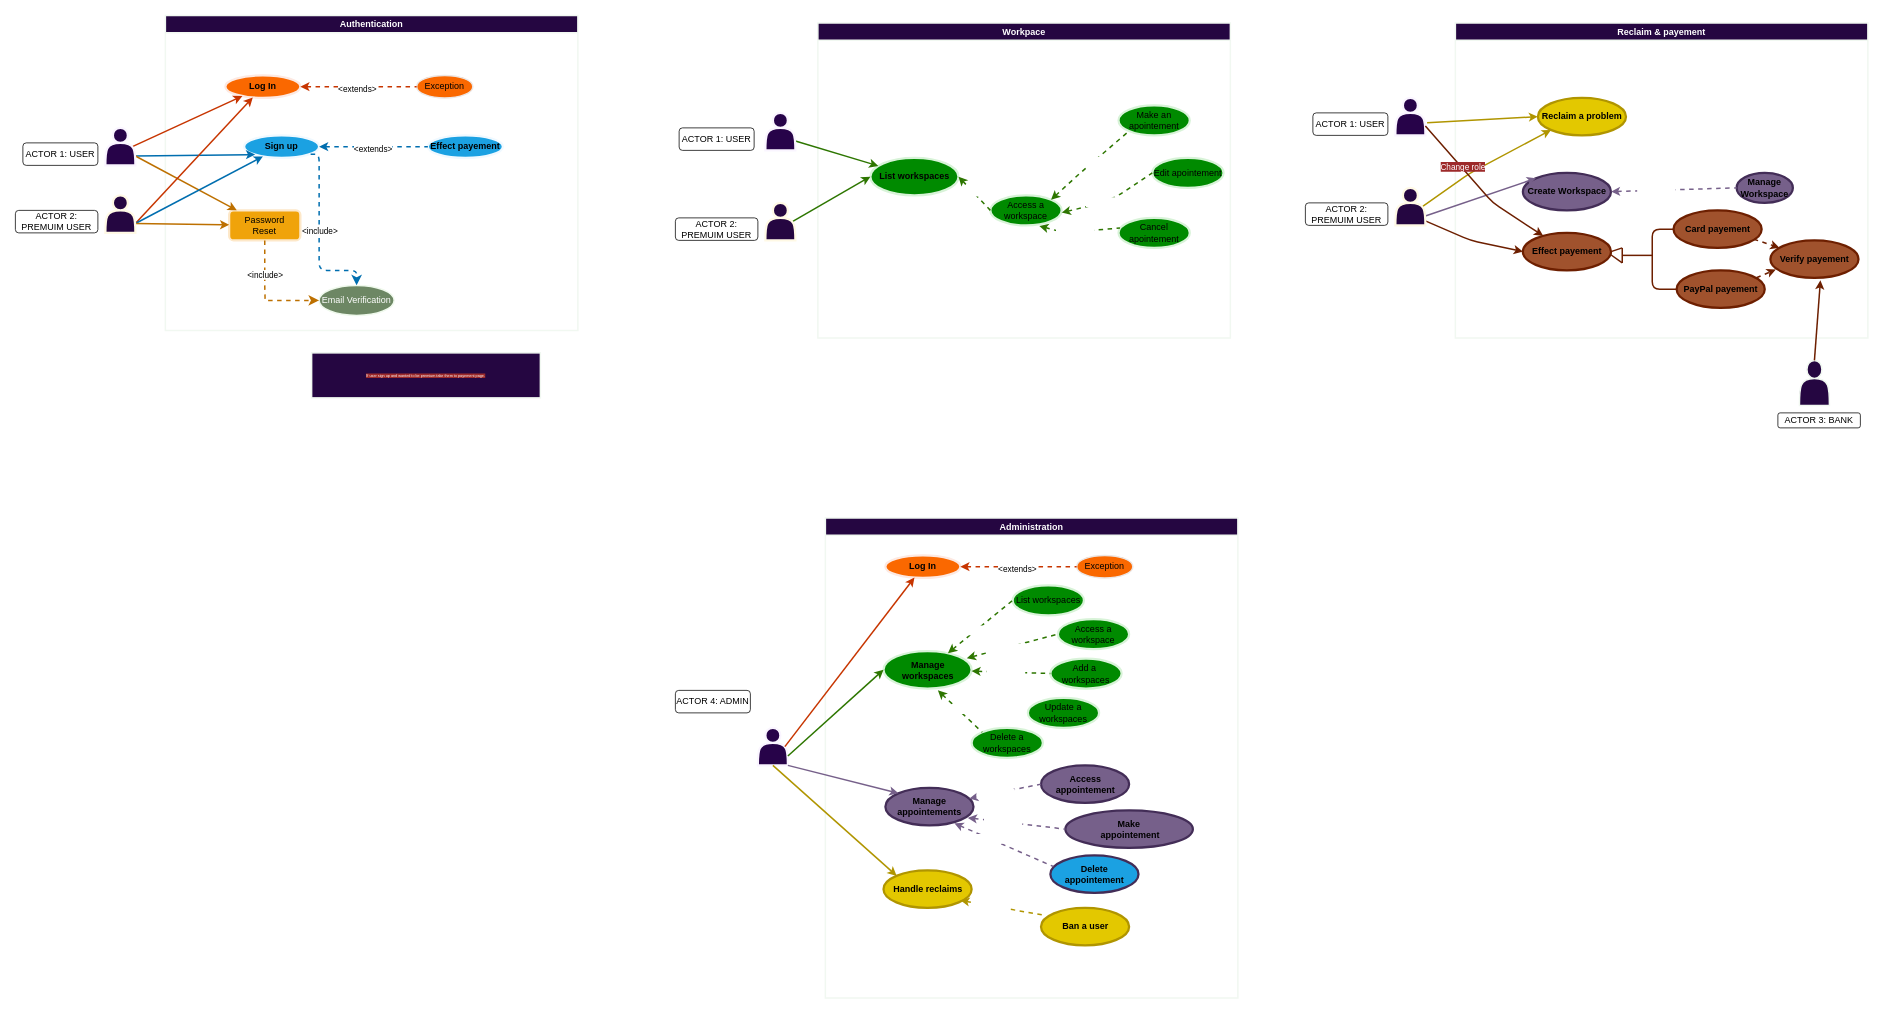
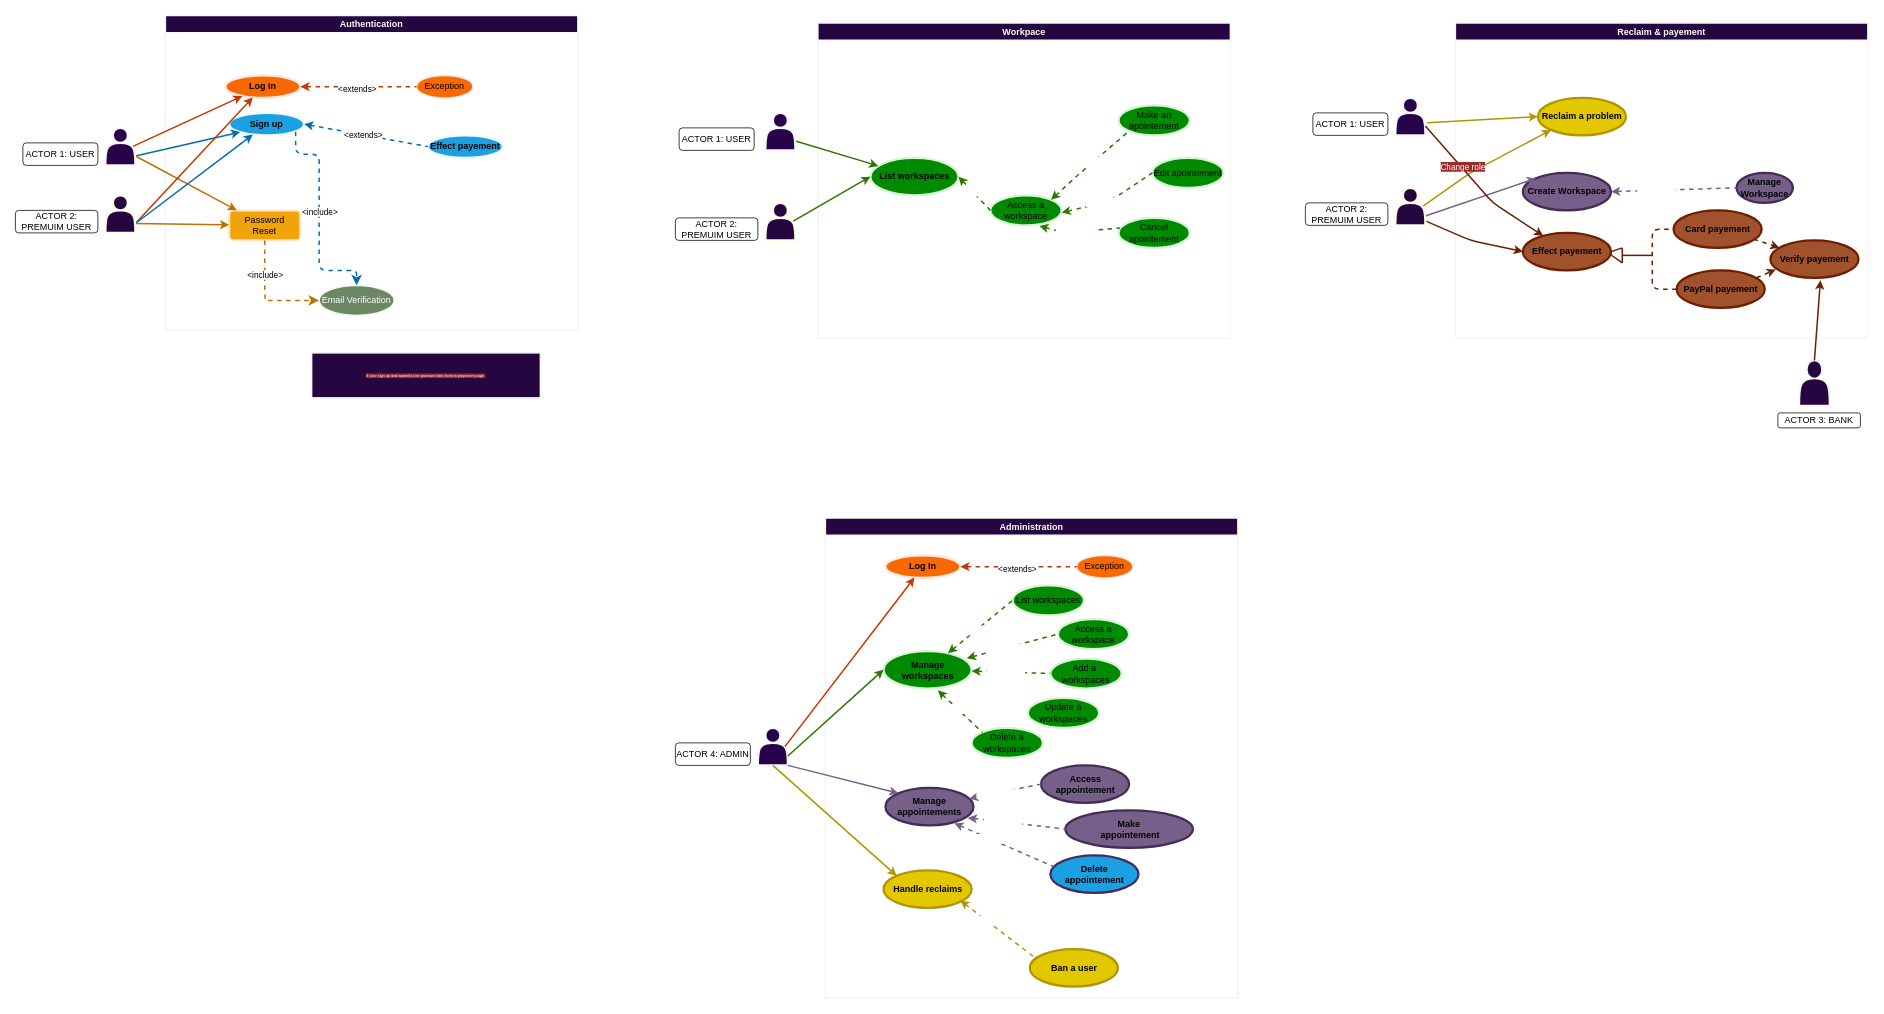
(282, 147) -> (267, 124)
(1652, 260) -> (1652, 260)
(713, 702) -> (713, 754)
(1085, 927) -> (1074, 968)
